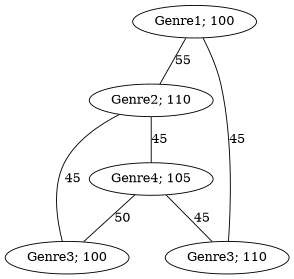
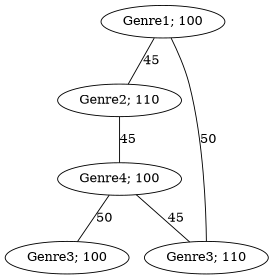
(183, 61) -> (152, 61)
(238, 140) -> (209, 140)
(63, 166) -> none
(151, 179) -> (120, 179)
